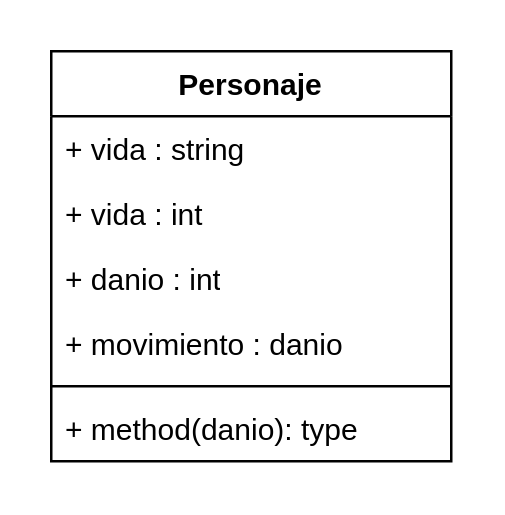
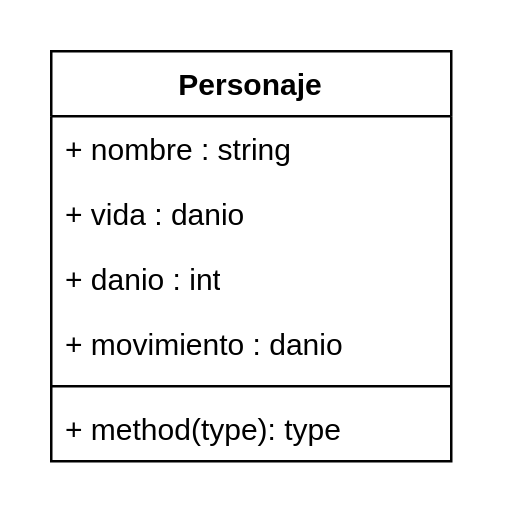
(169, 152) -> (190, 152)
(144, 217) -> (160, 217)
(227, 432) -> (223, 432)
